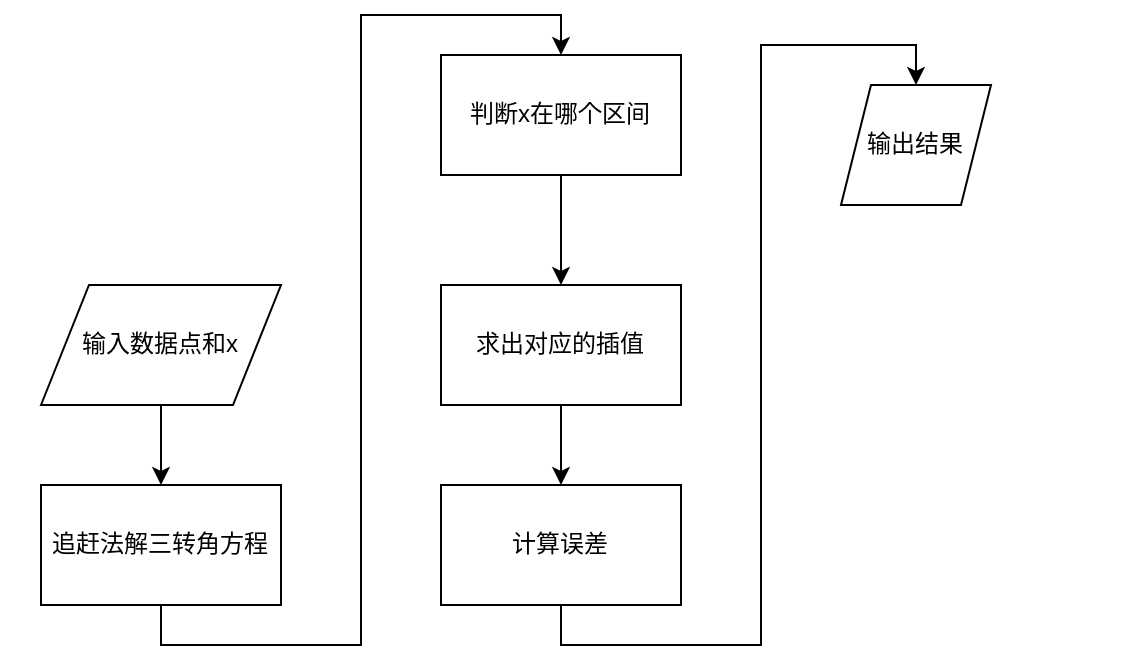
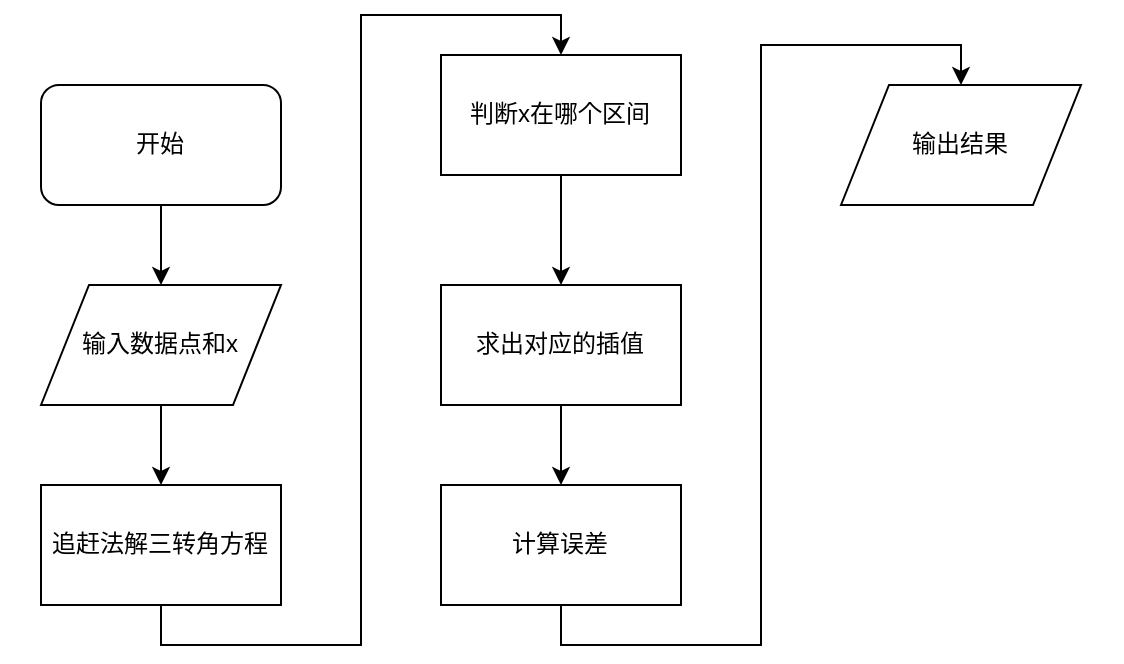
none -> (161, 145)
(916, 145) -> (961, 145)
none -> (161, 238)
